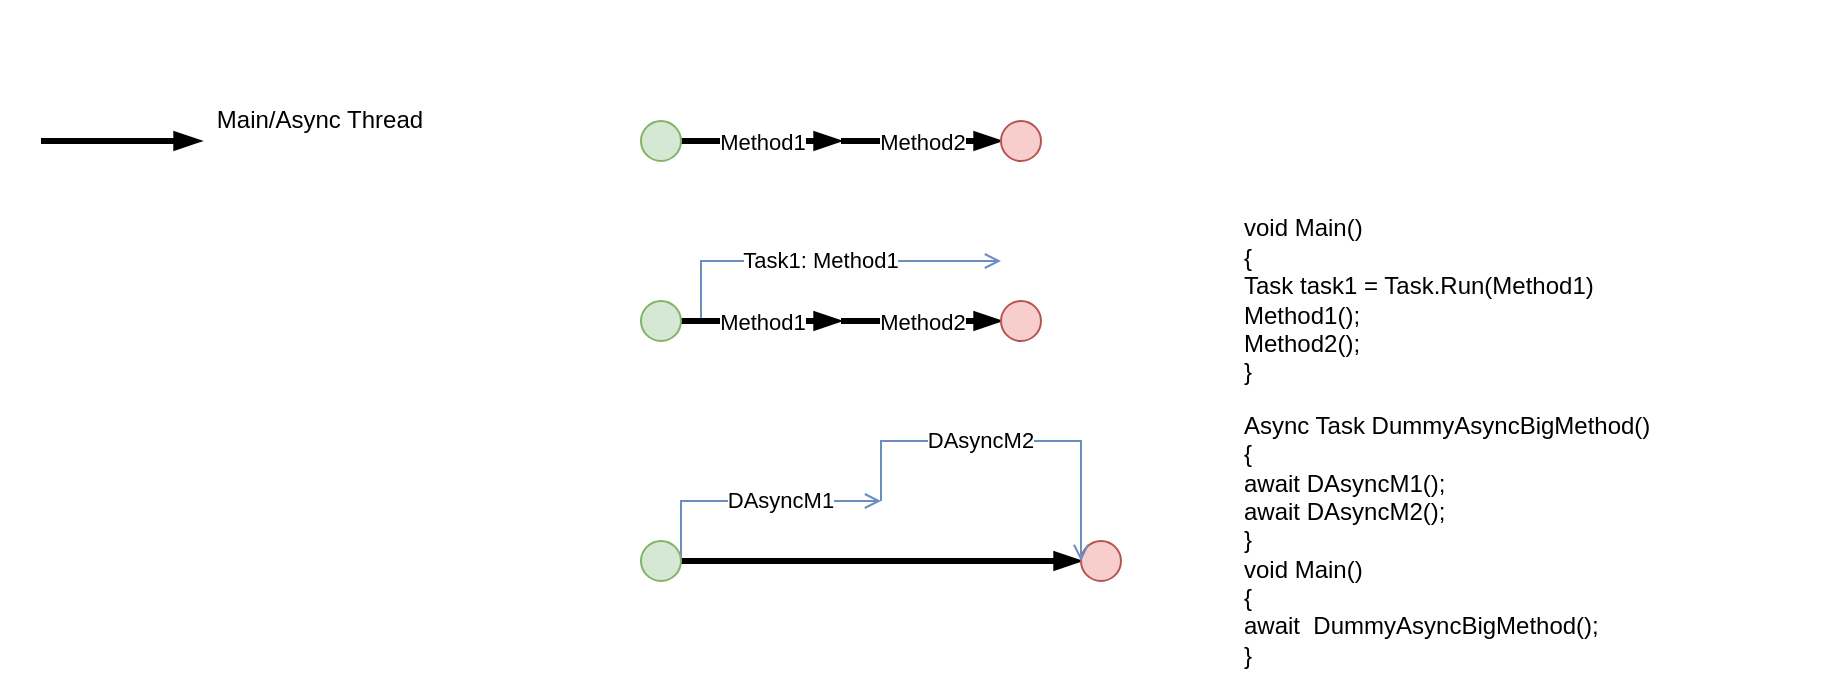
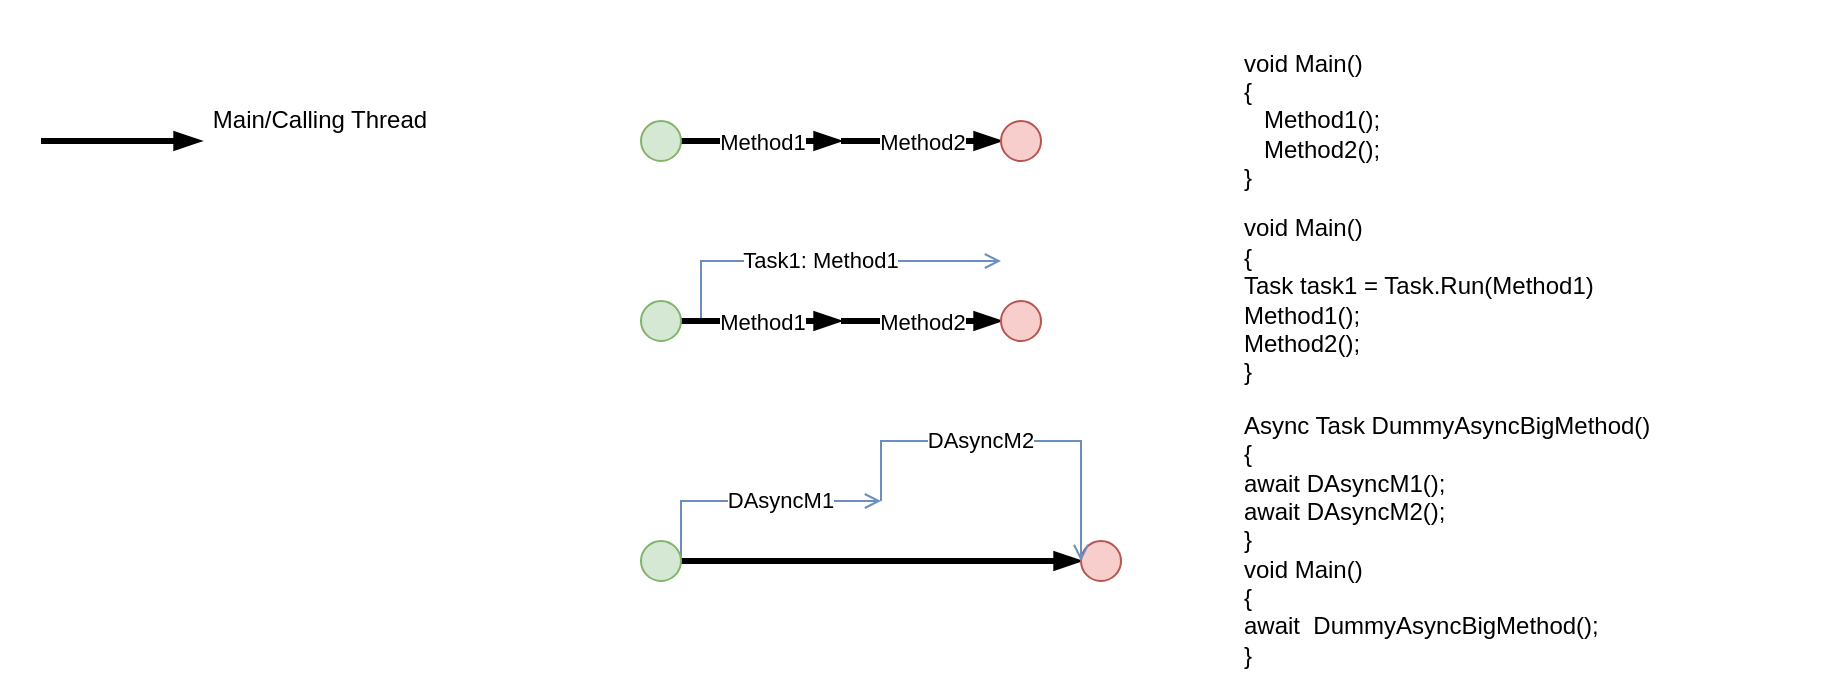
(321, 121) -> (321, 121)
none -> (1441, 121)
